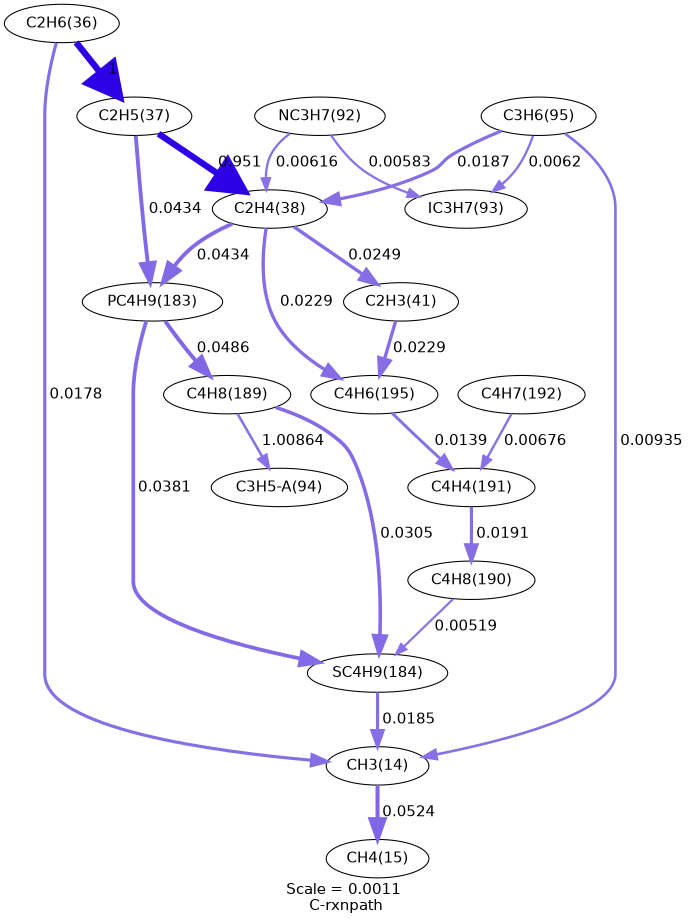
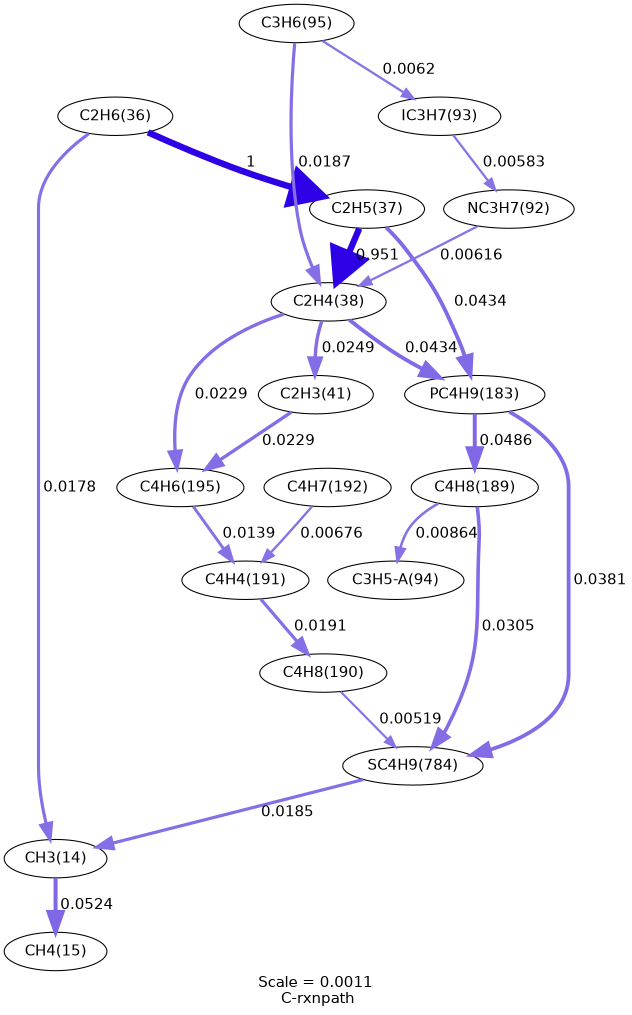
(364, 171) -> (471, 158)
(291, 441) -> (445, 534)
(615, 496) -> none
(378, 673) -> (413, 766)
